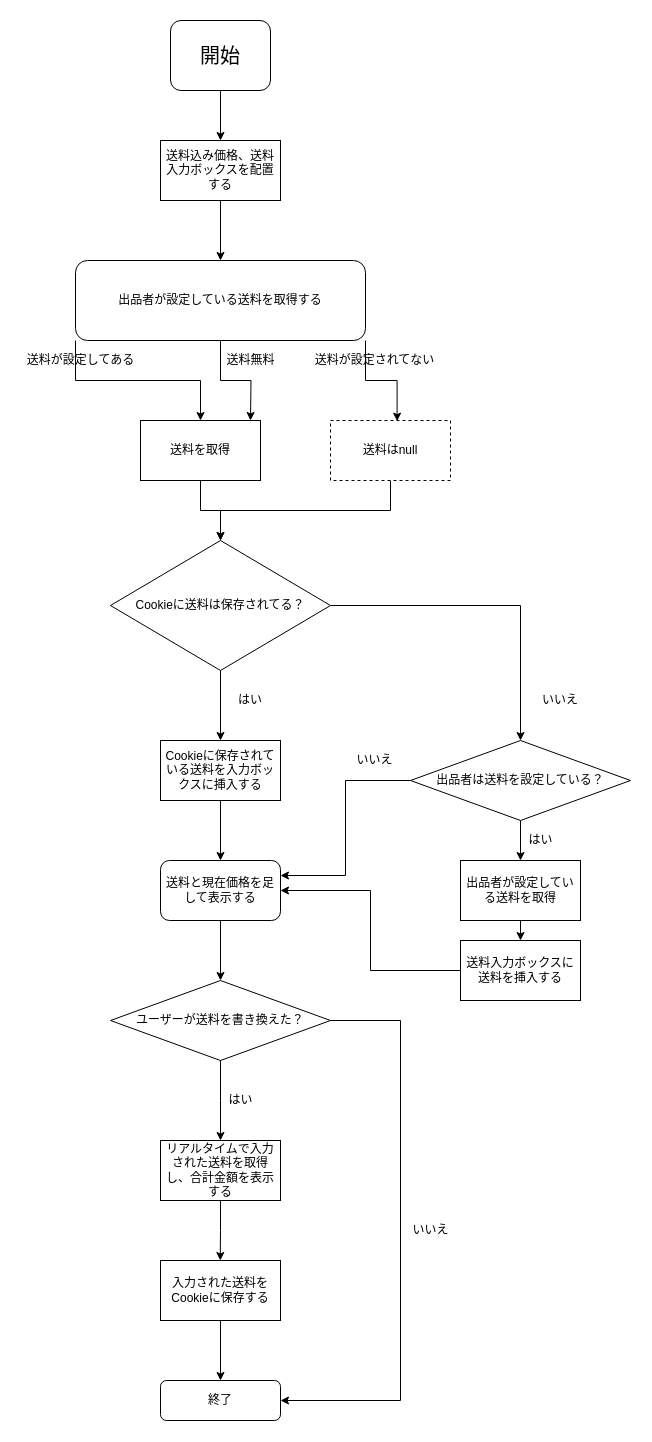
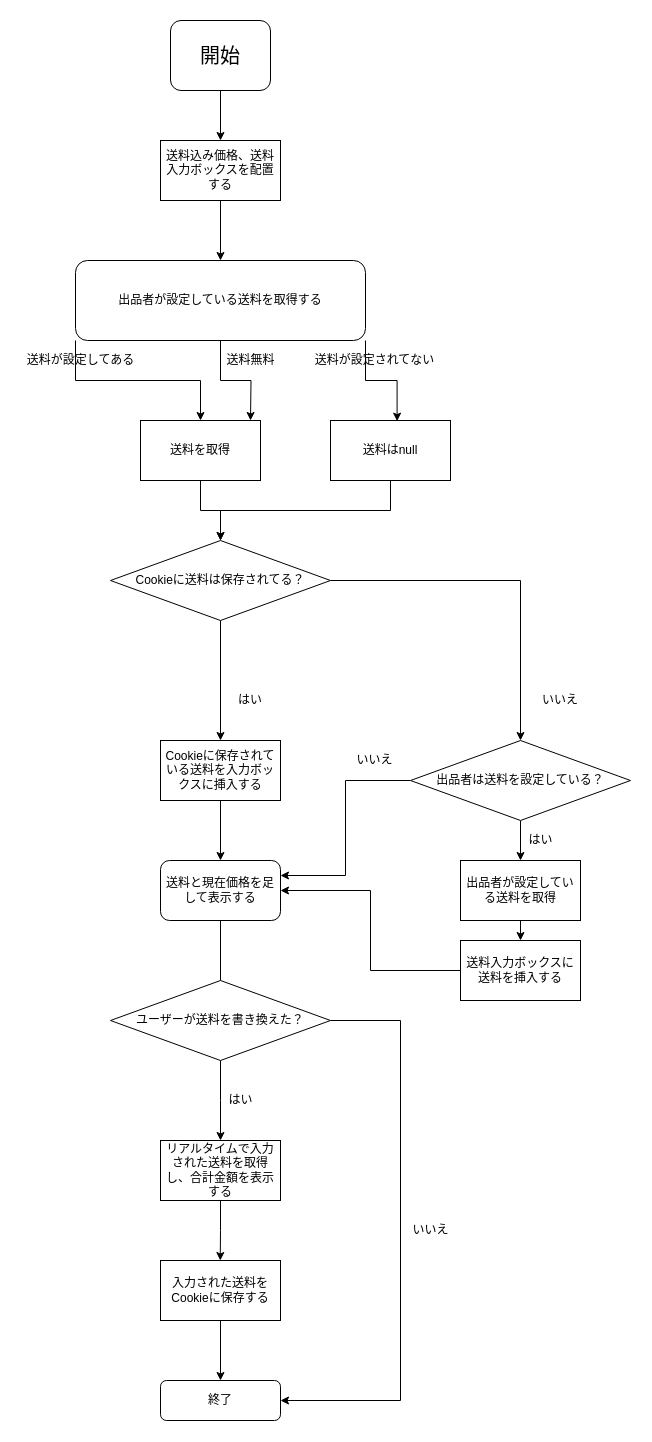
(391, 451) -> (391, 451)
(221, 606) -> (221, 581)
(221, 972) -> (221, 975)
